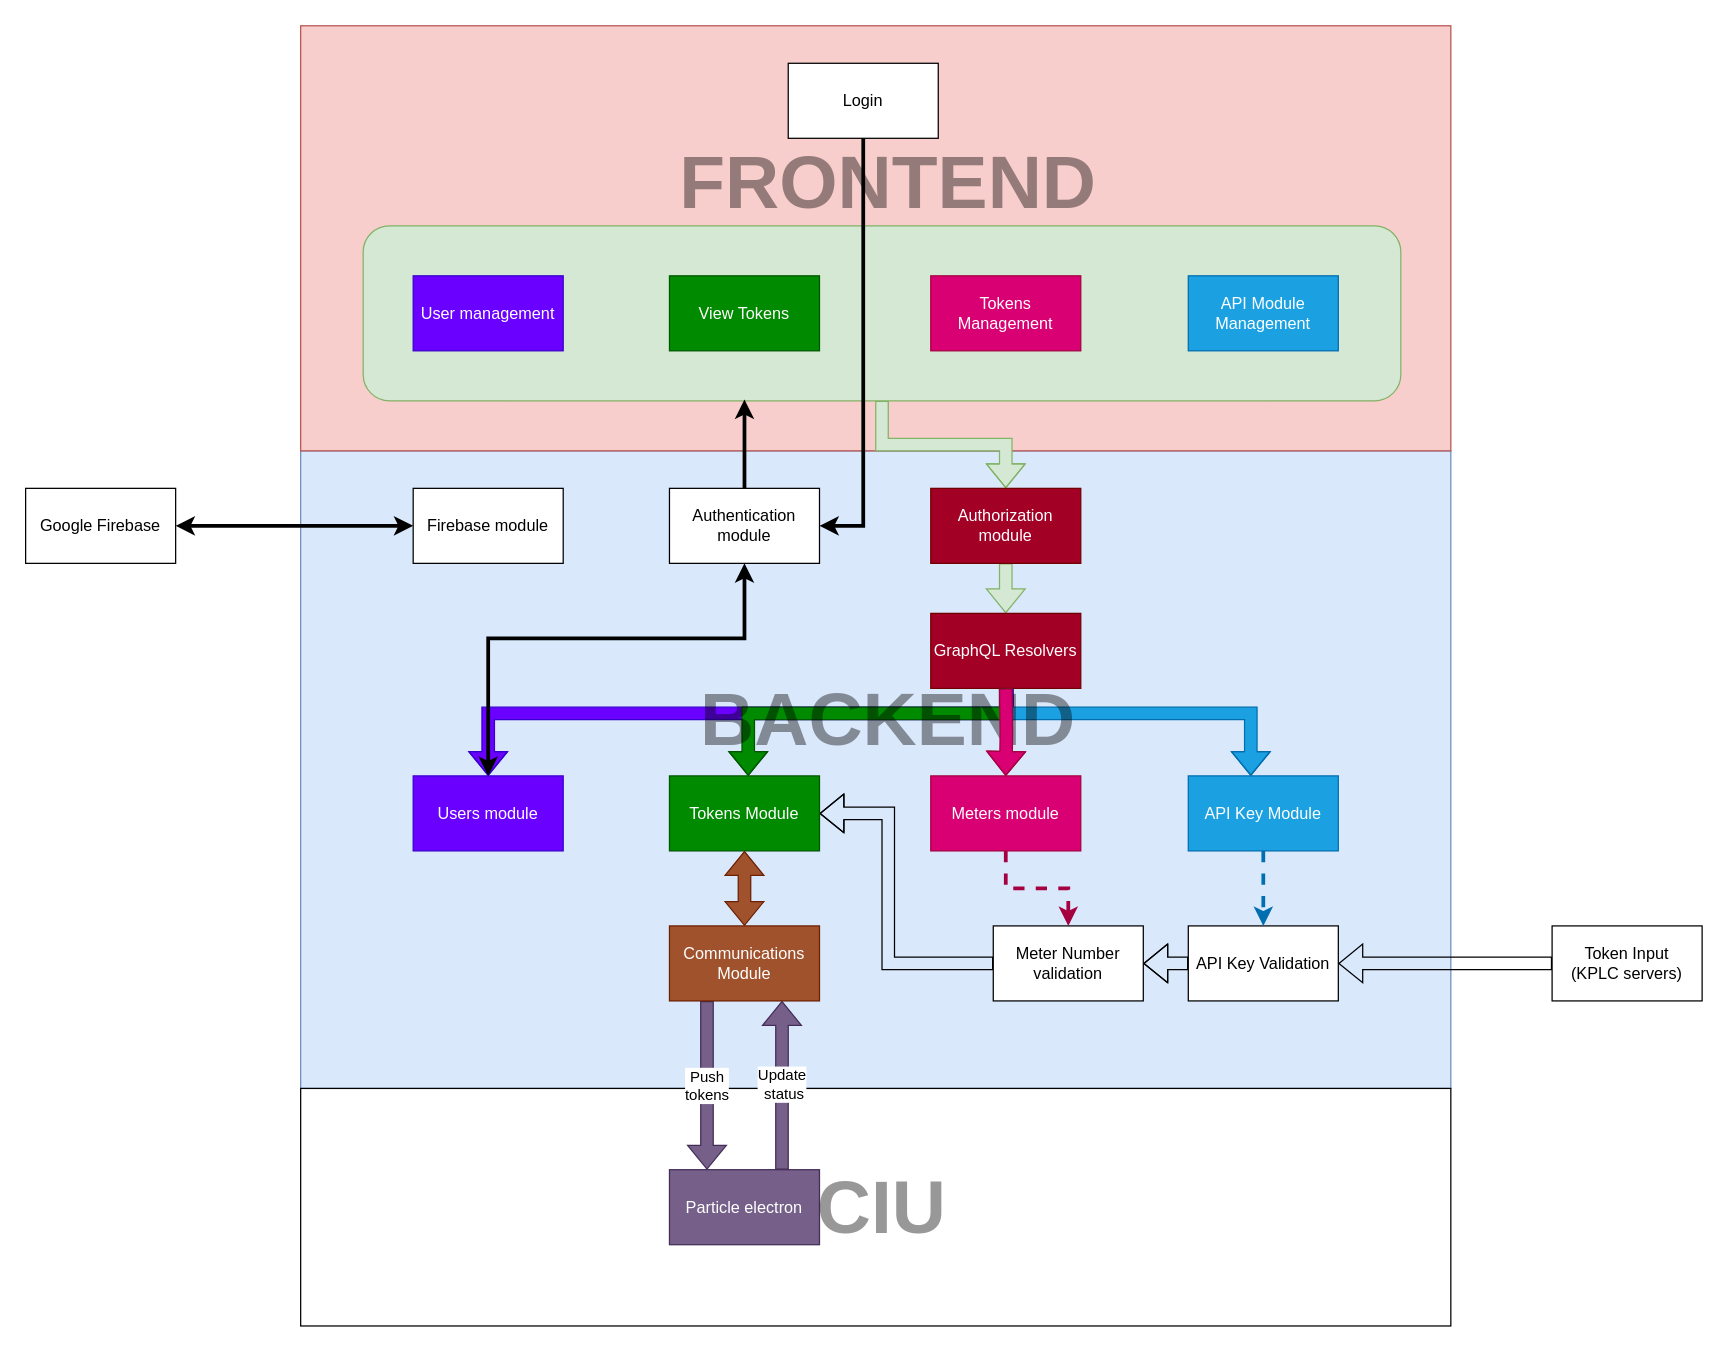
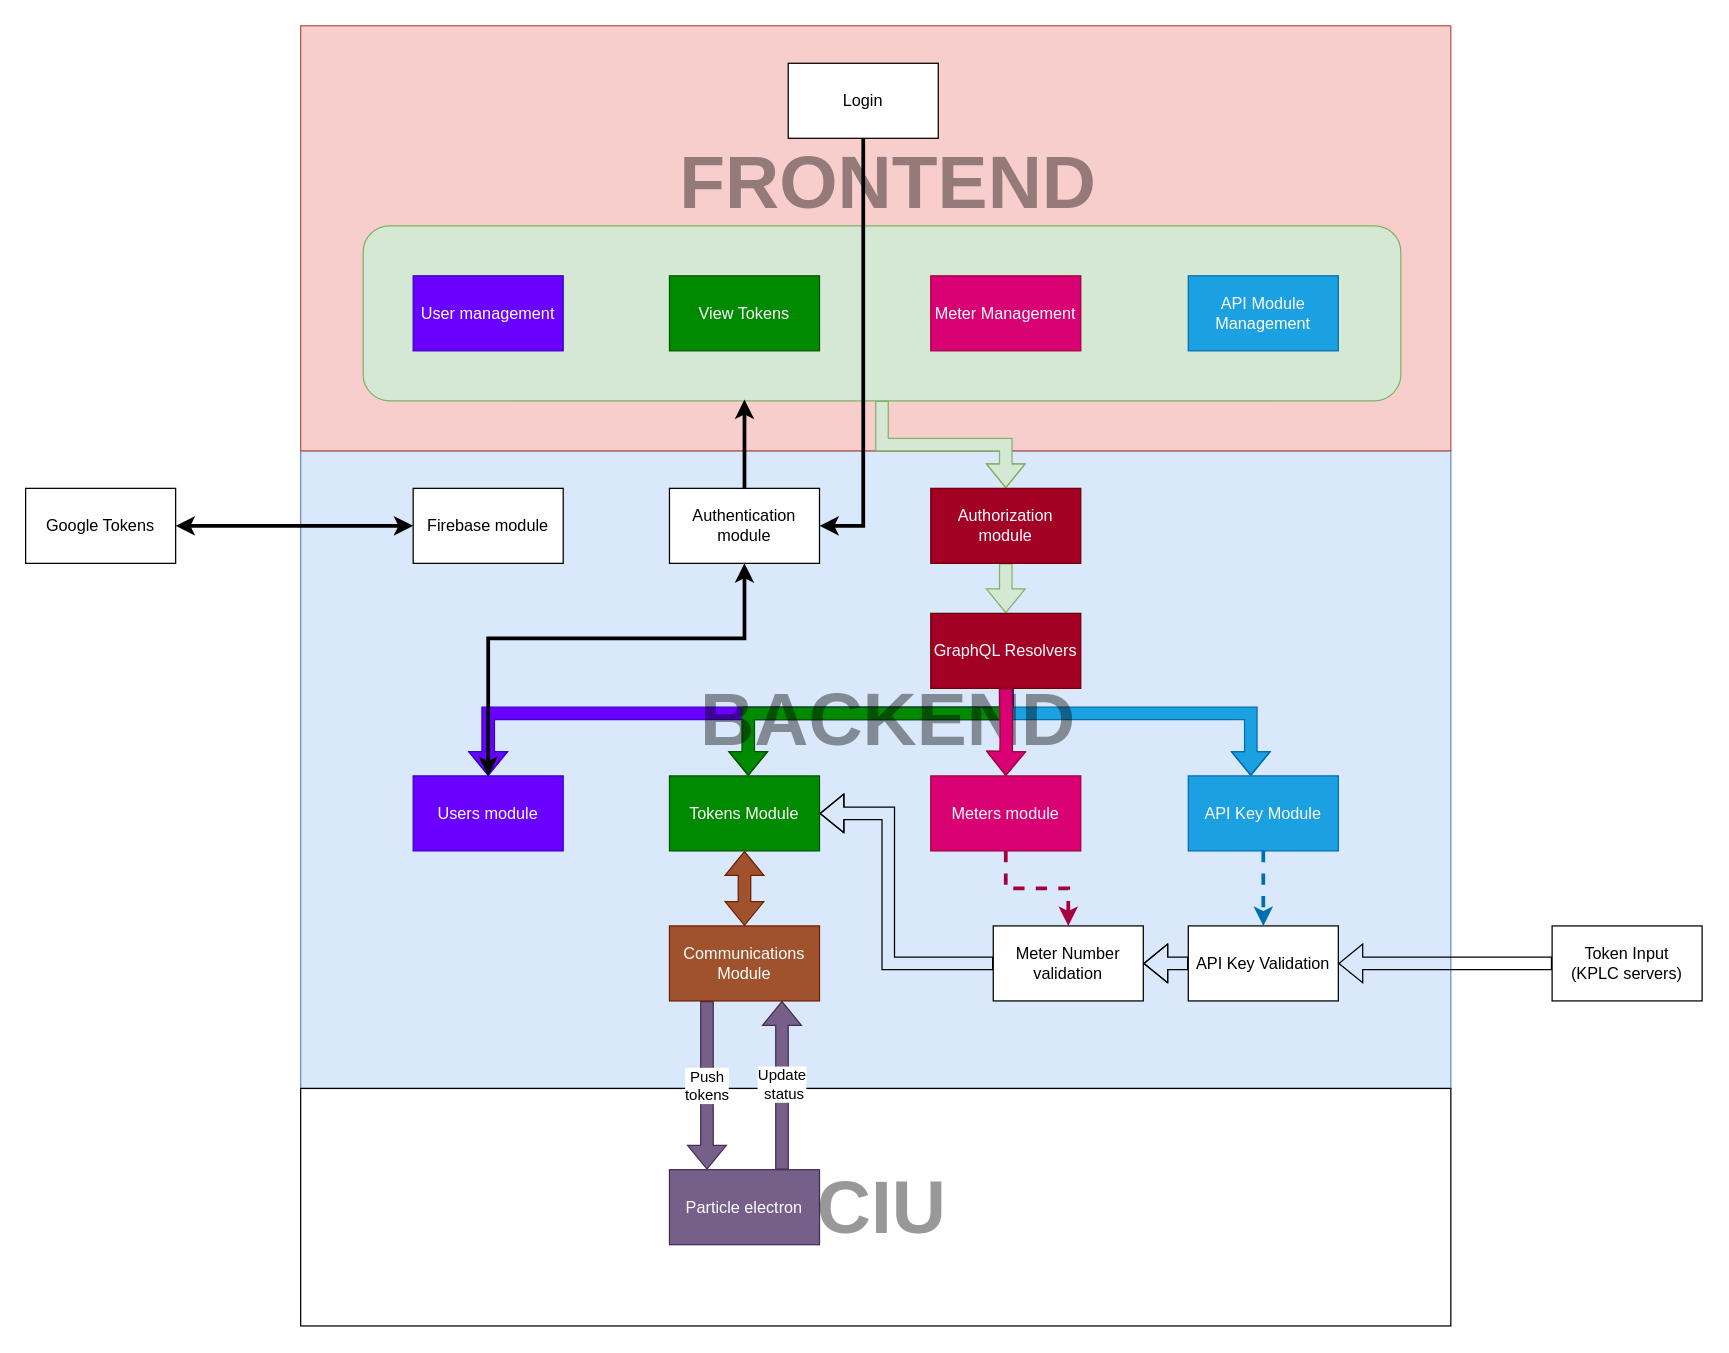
(1006, 313) -> (1006, 313)
(101, 526) -> (101, 526)
